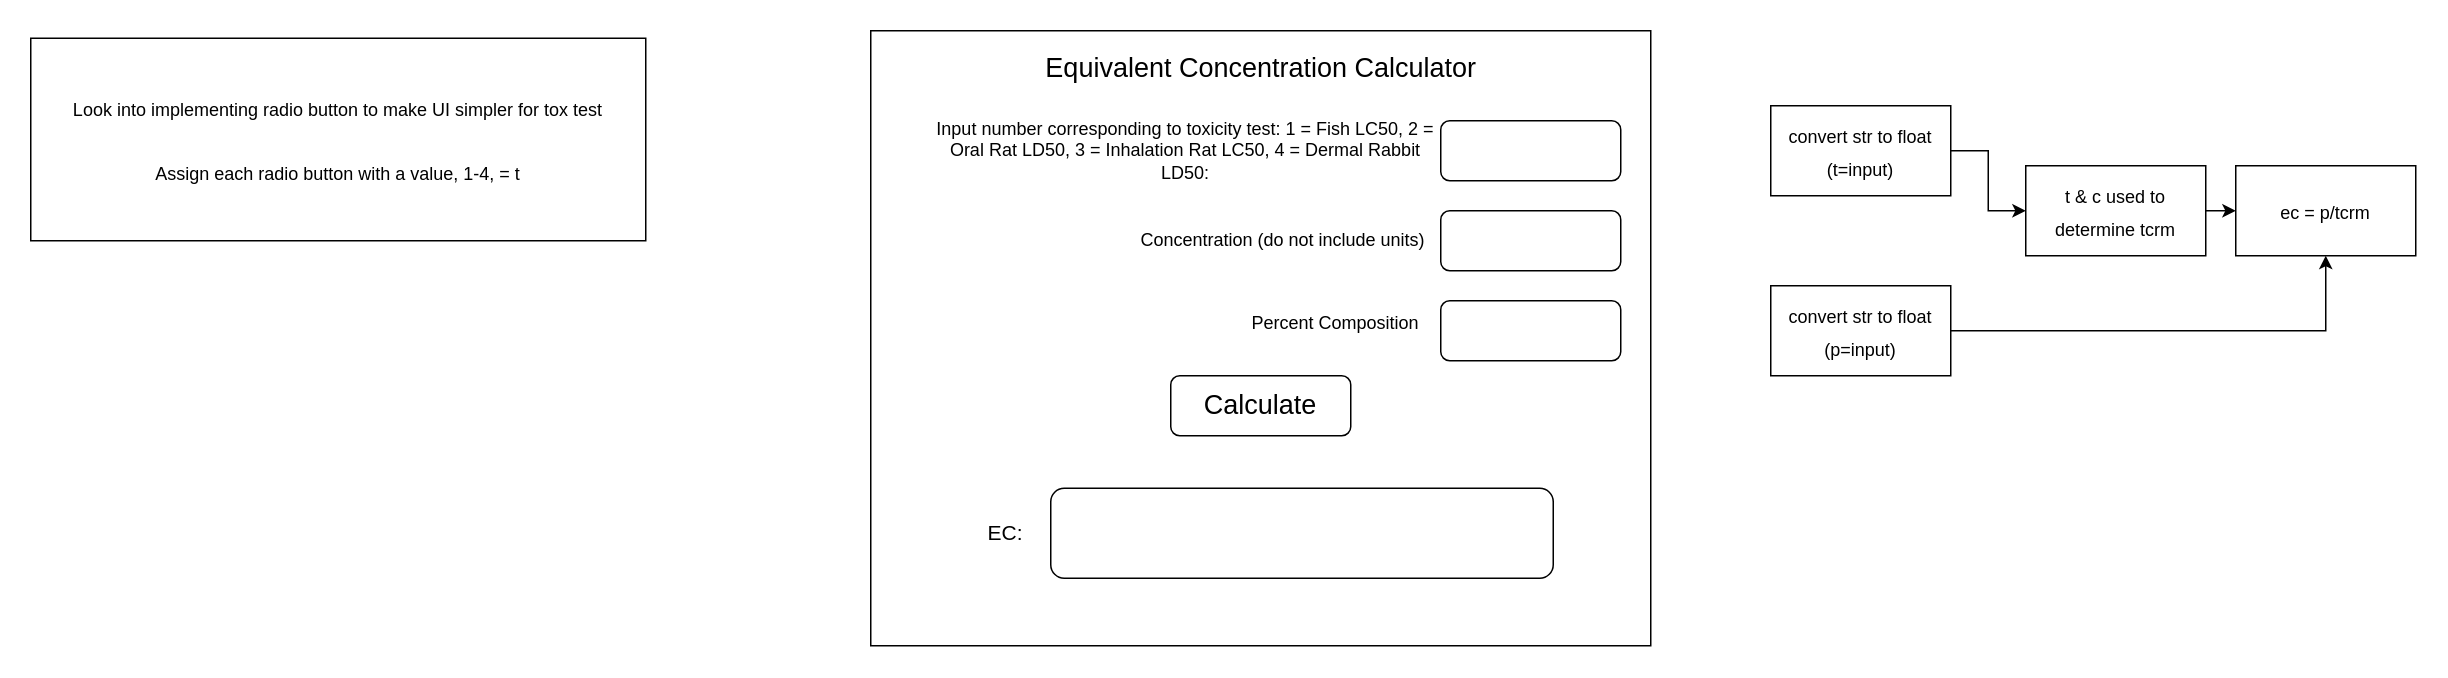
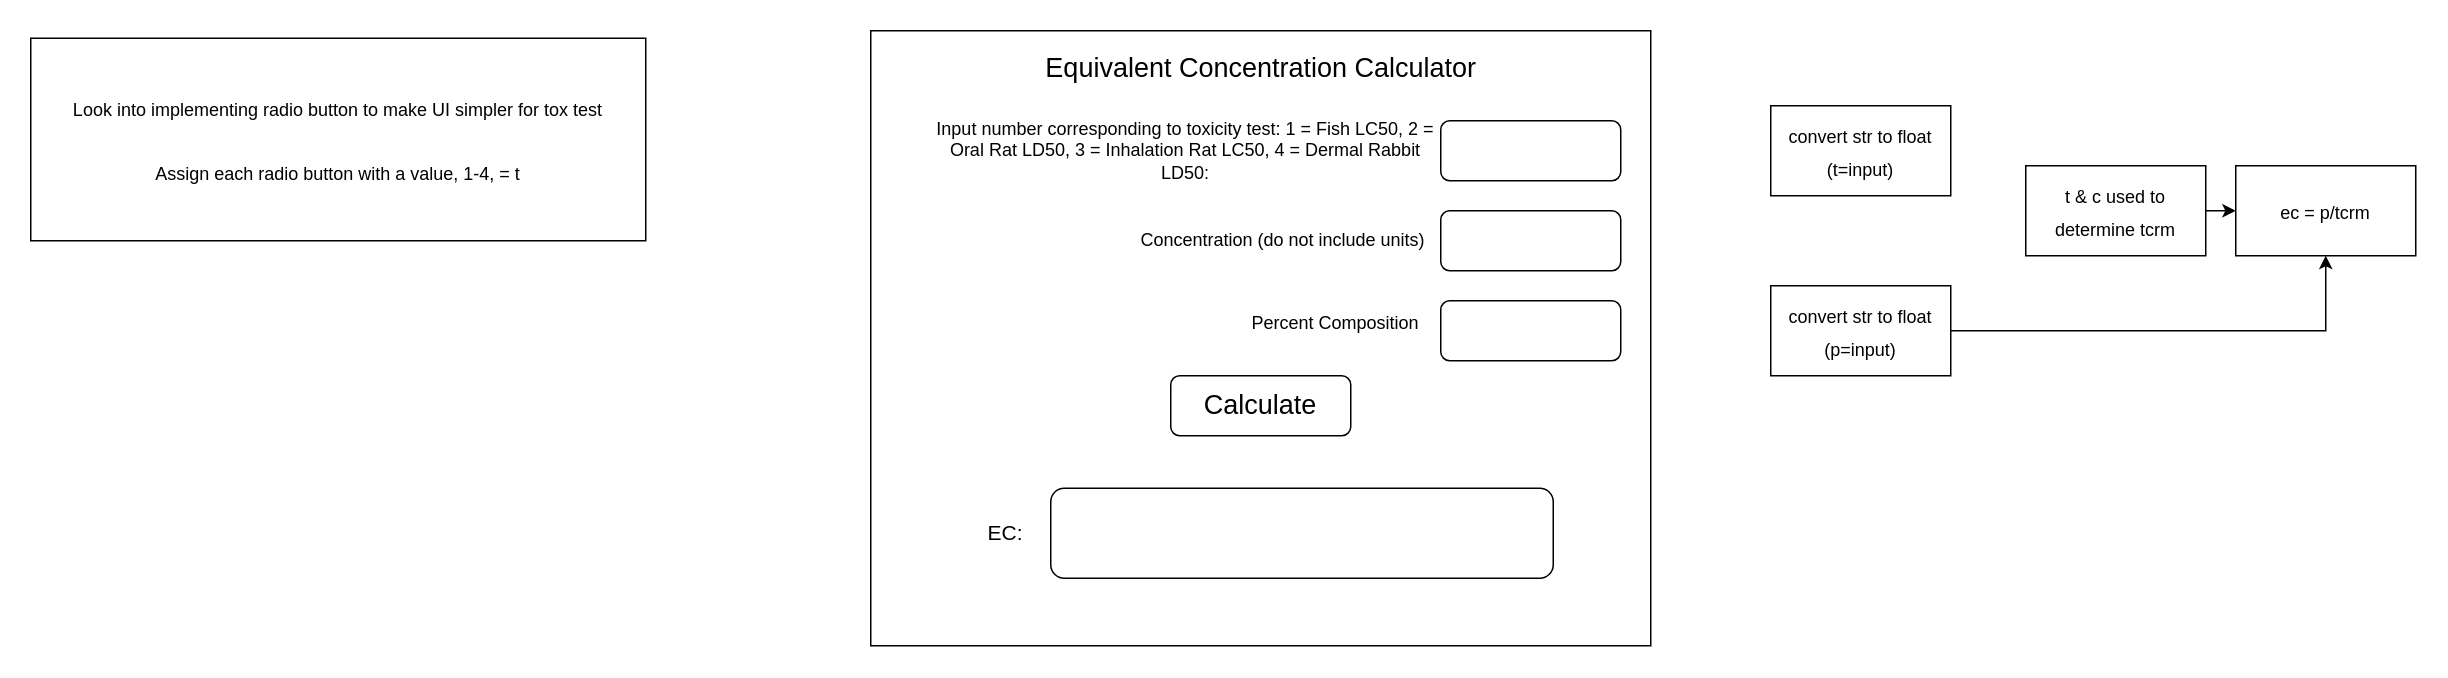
(1988, 176) -> none
